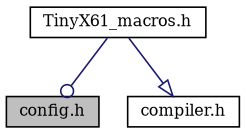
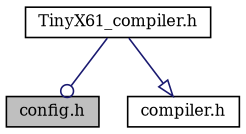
(118, 22) -> (118, 22)
